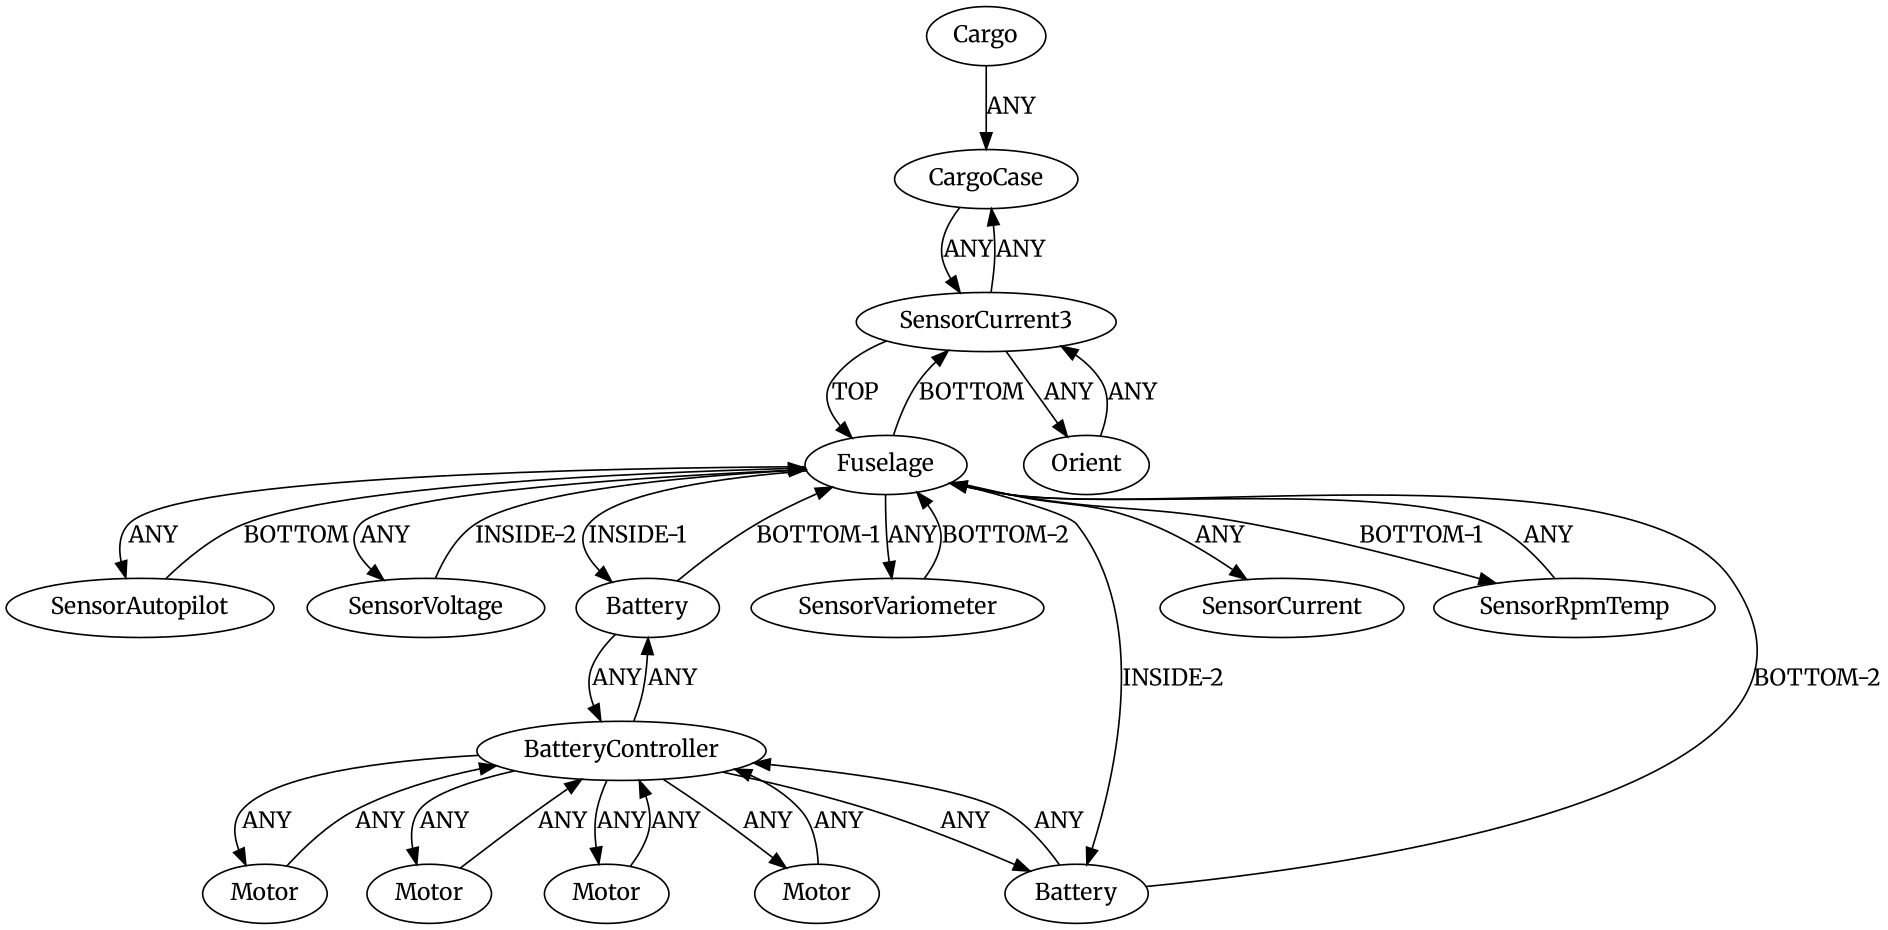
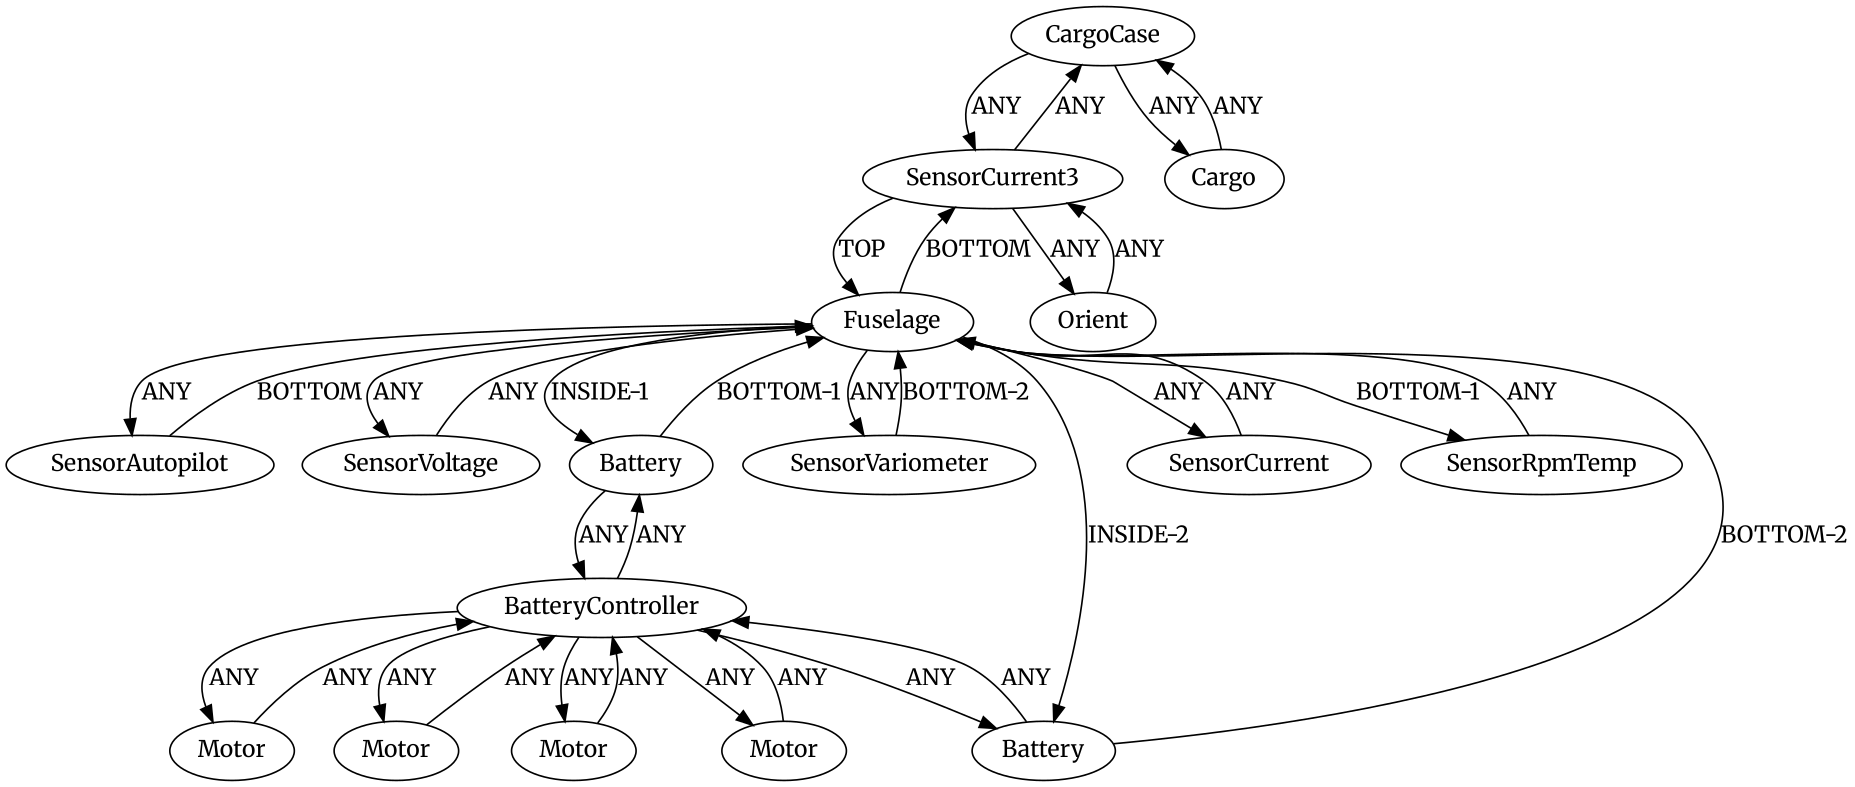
none -> (1140, 109)
none -> (1125, 354)
(526, 536) -> (514, 394)
